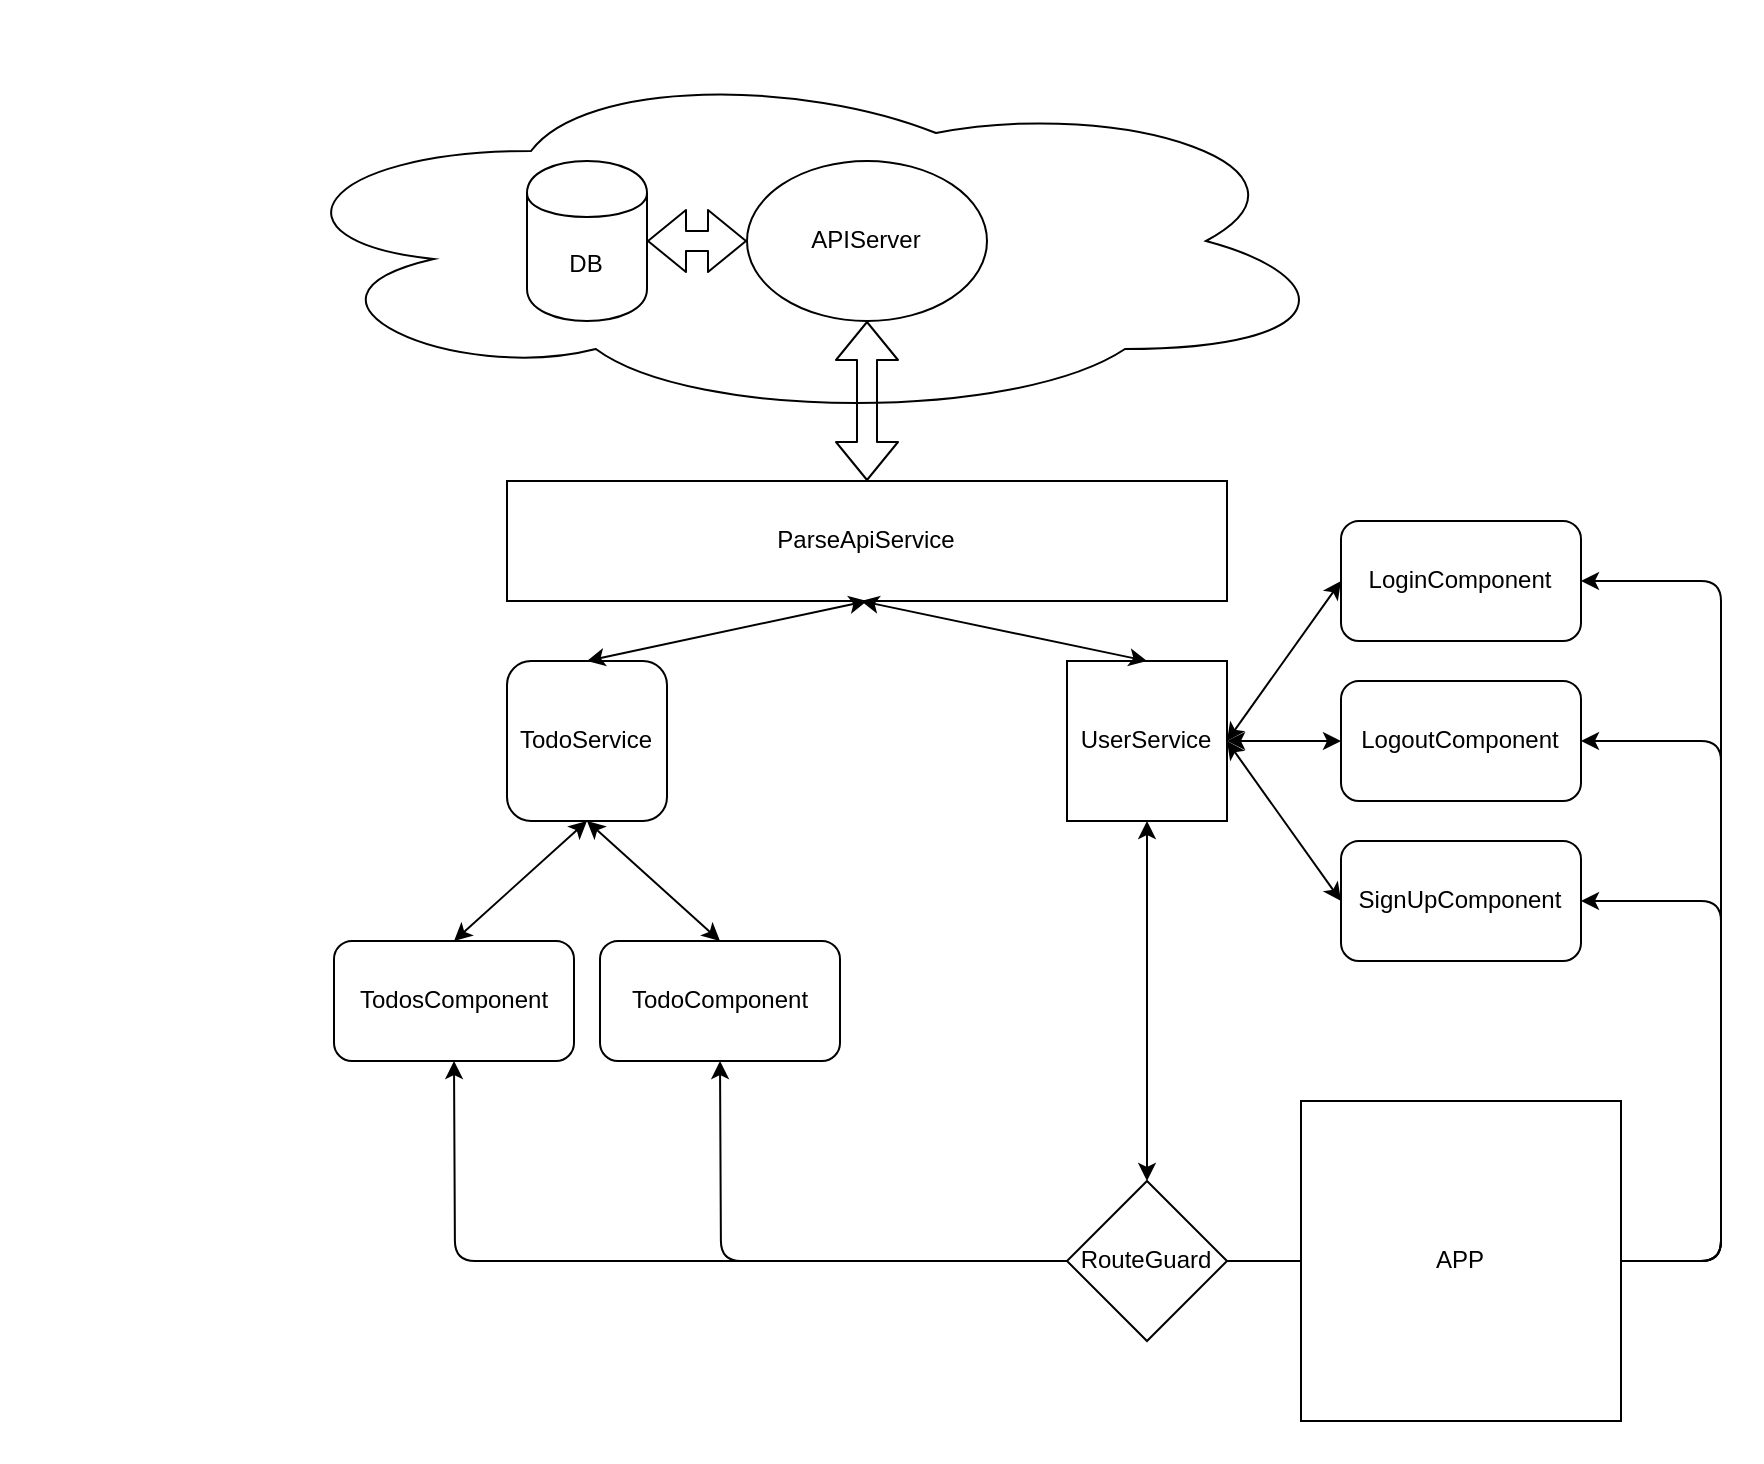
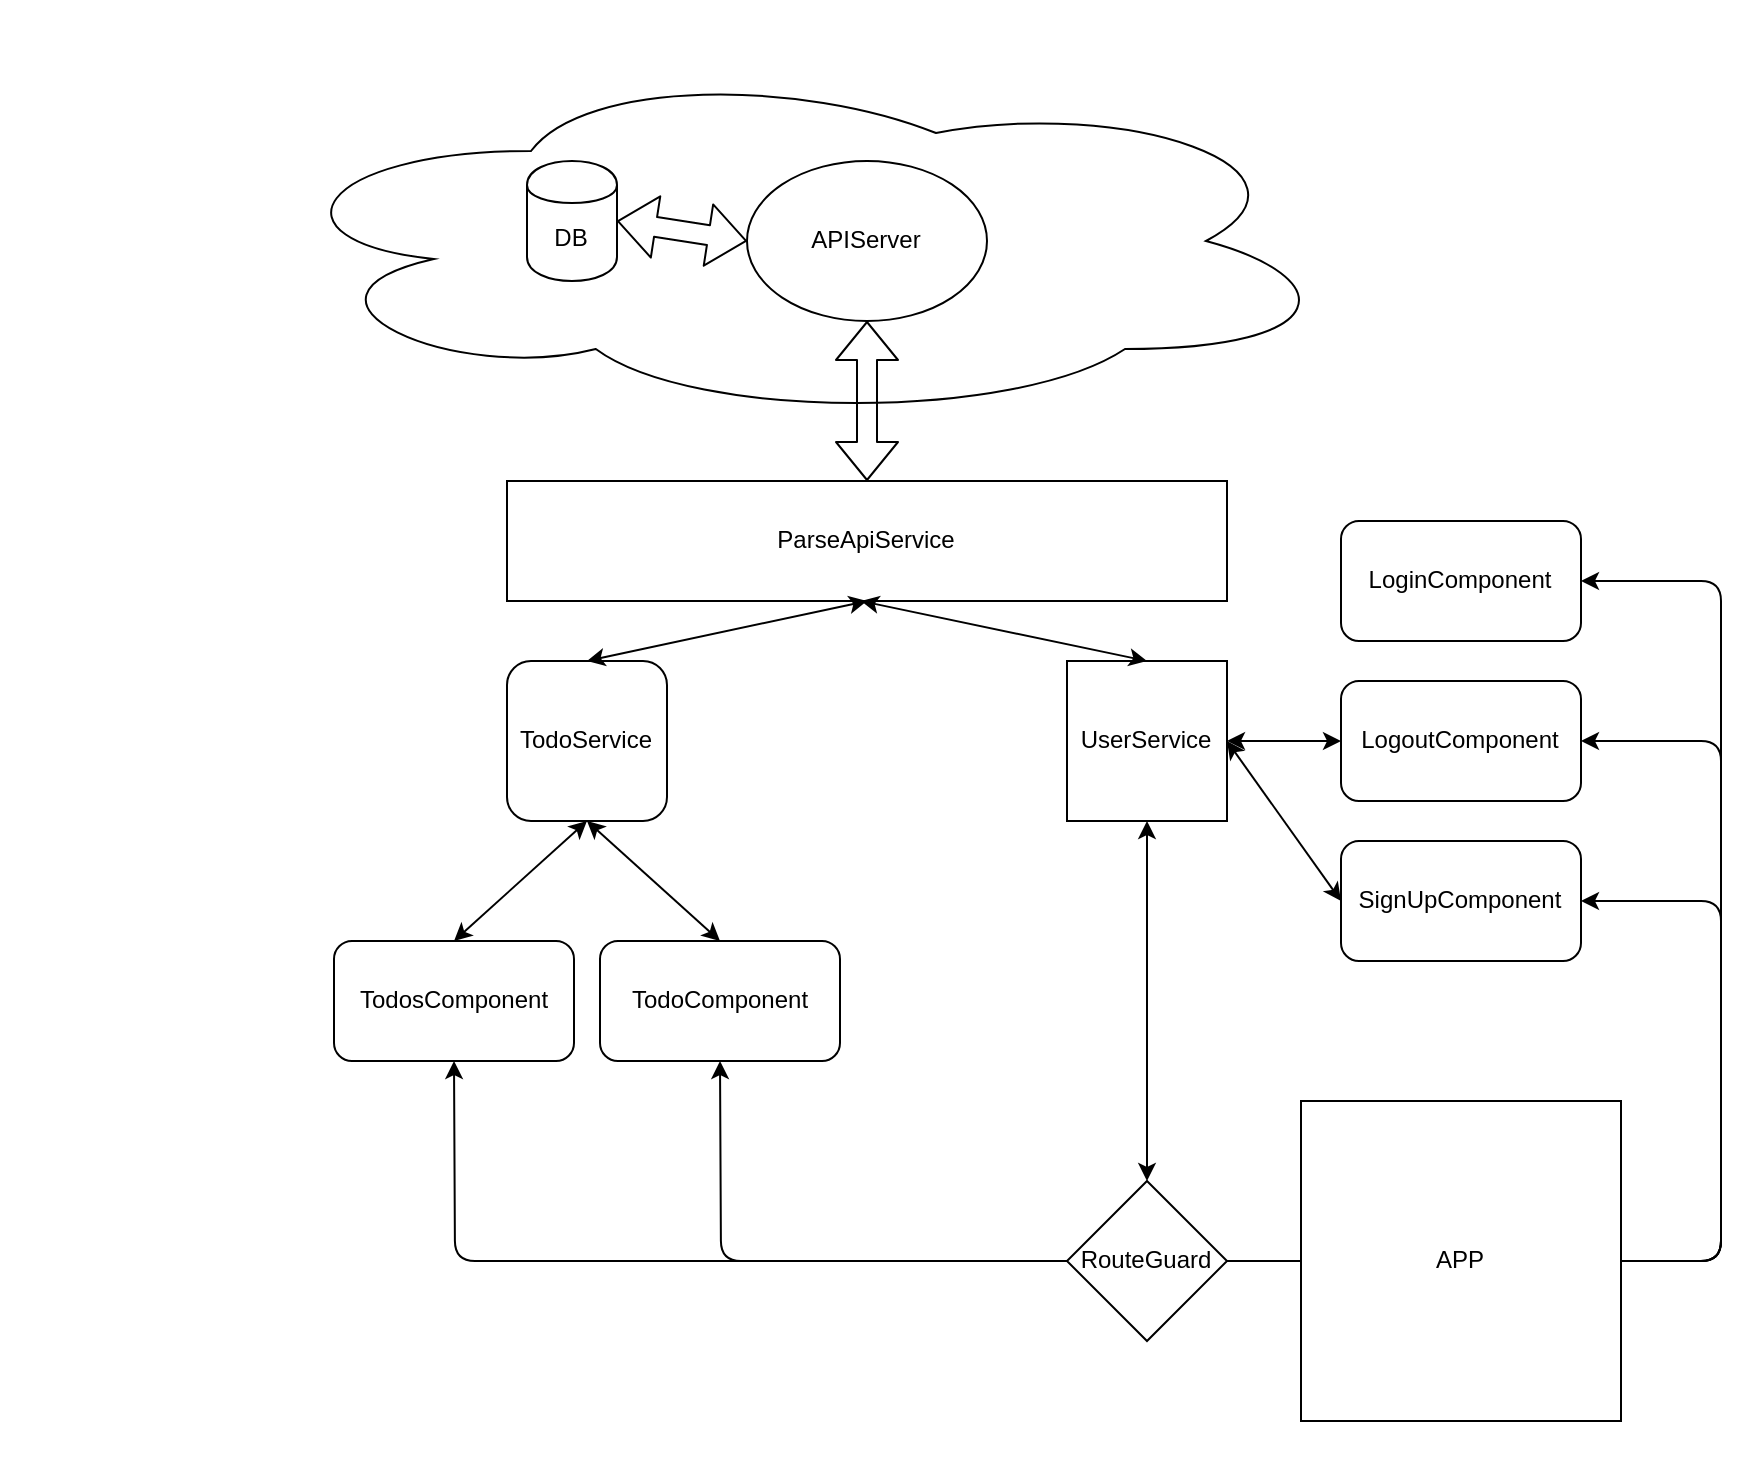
(587, 241) -> (572, 221)
(1284, 661) -> none
